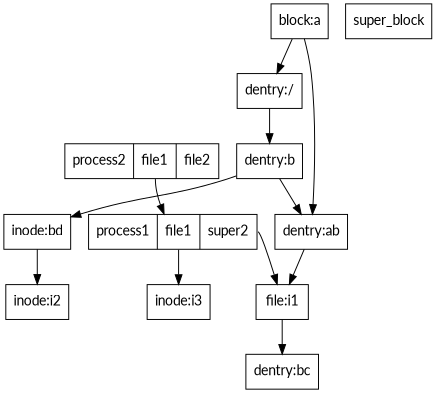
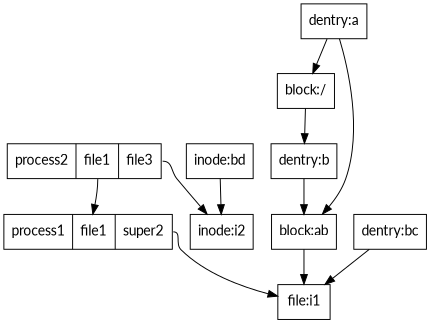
(300, 21) -> (334, 21)
(389, 21) -> none
(270, 91) -> (306, 91)
(197, 161) -> (140, 161)
none -> (181, 184)
(167, 194) -> none
(311, 232) -> (304, 232)
(179, 302) -> none
(282, 332) -> (351, 264)
